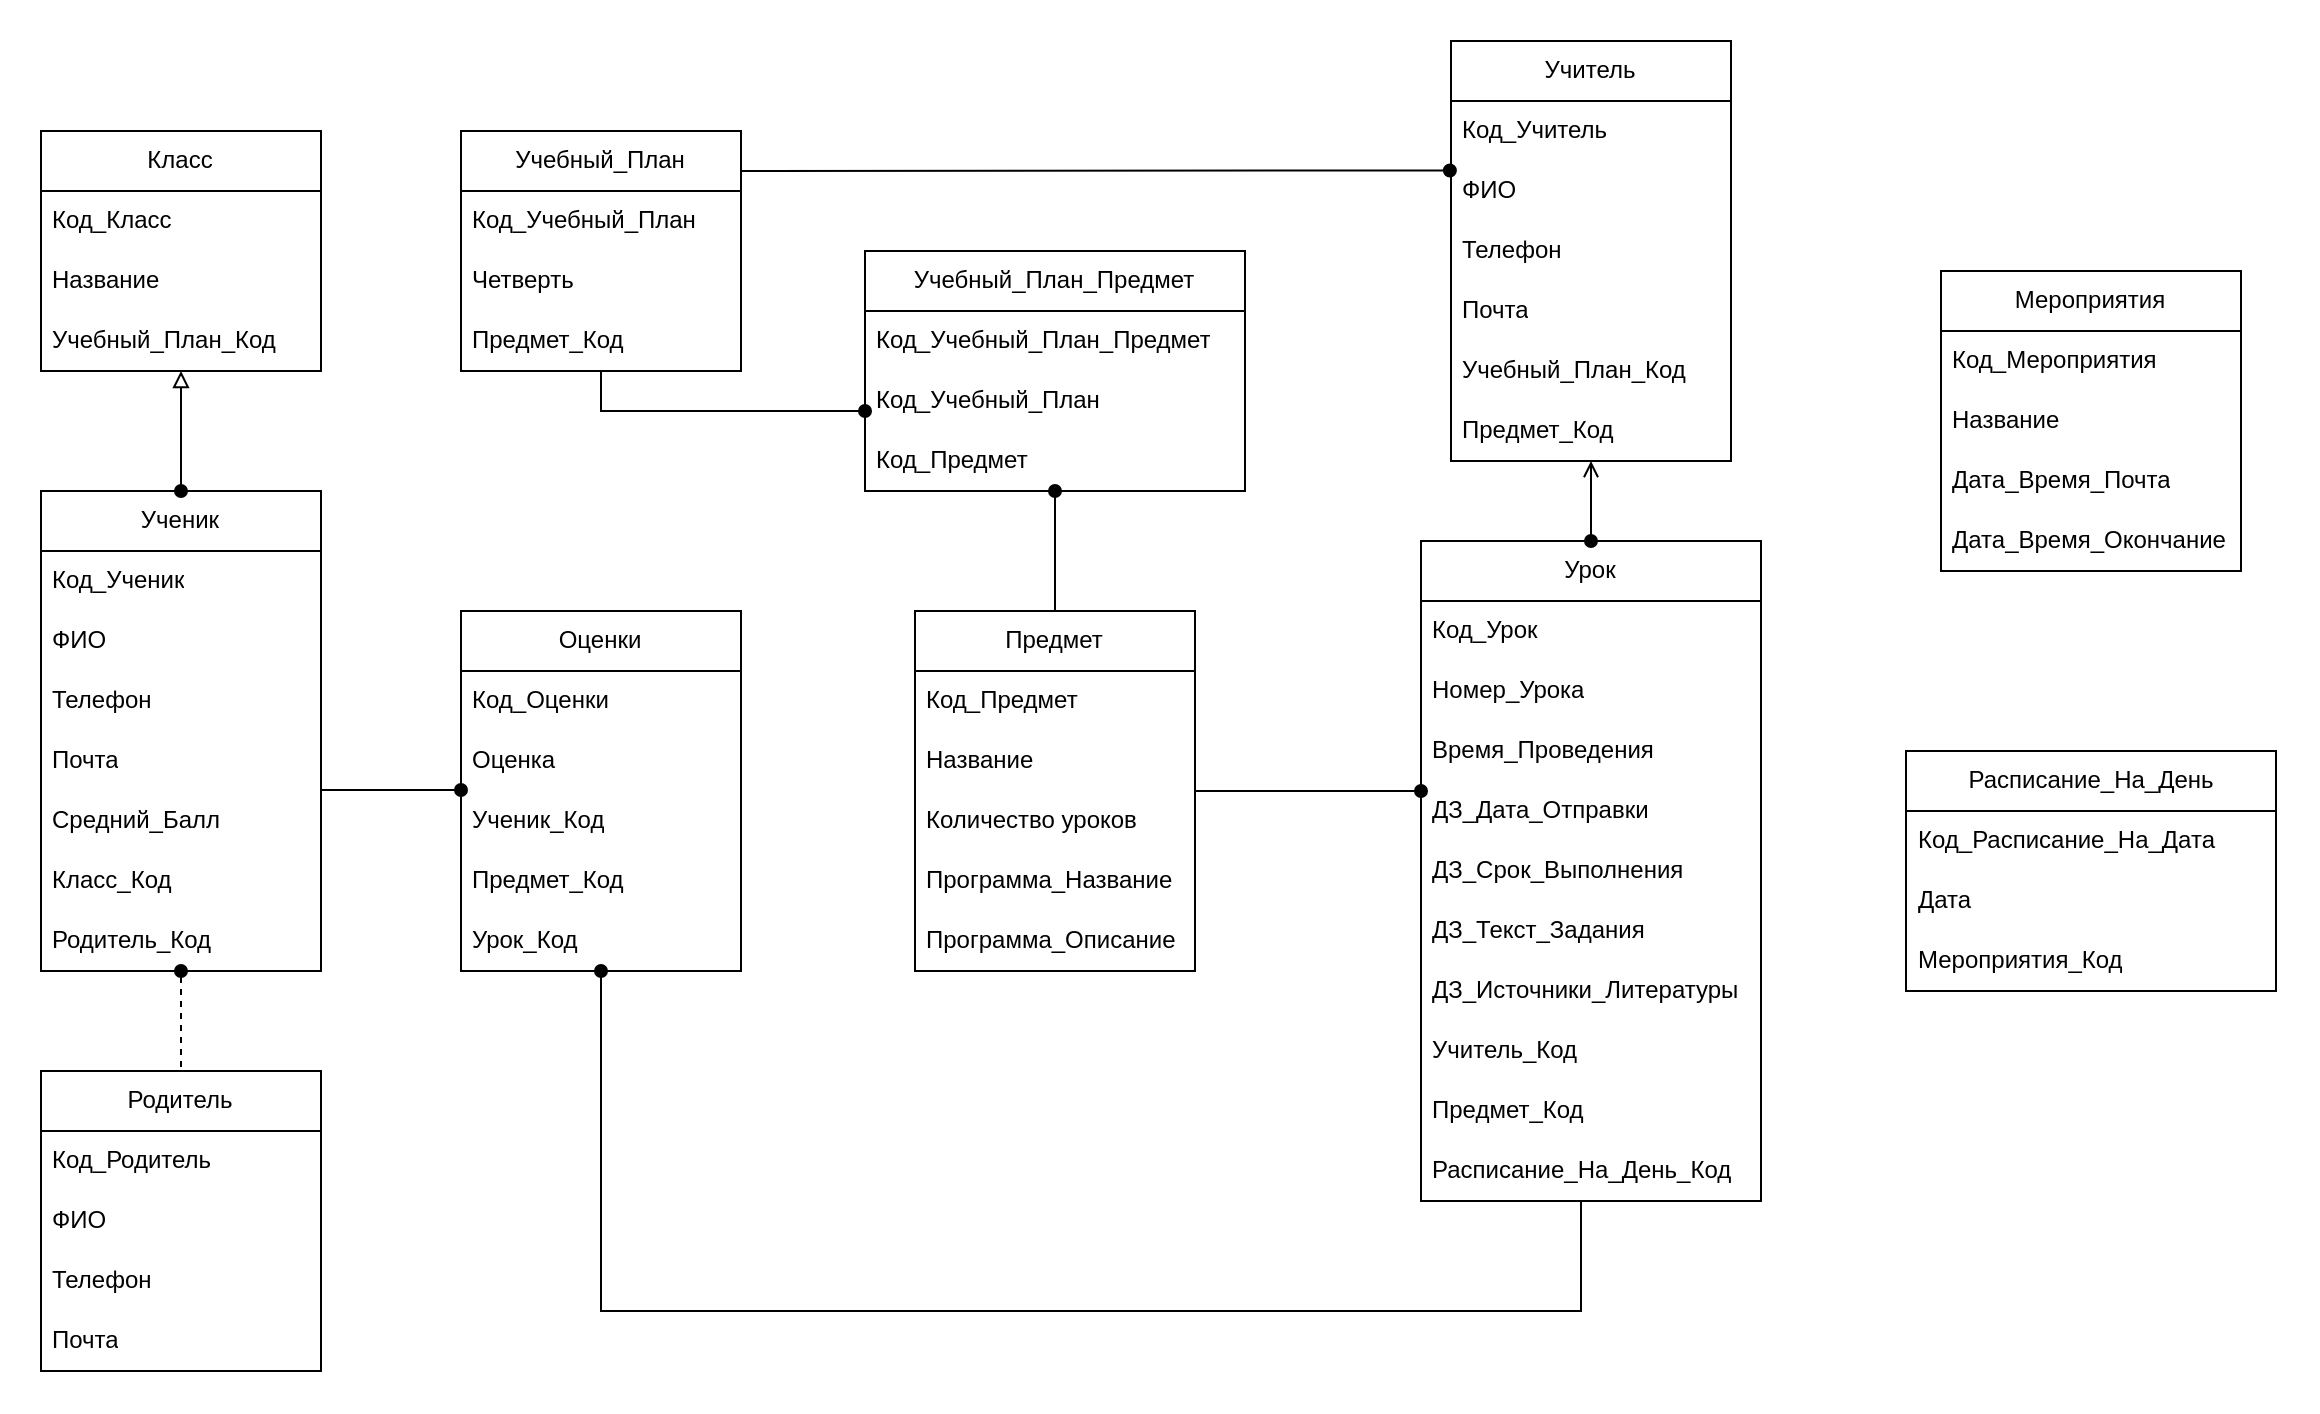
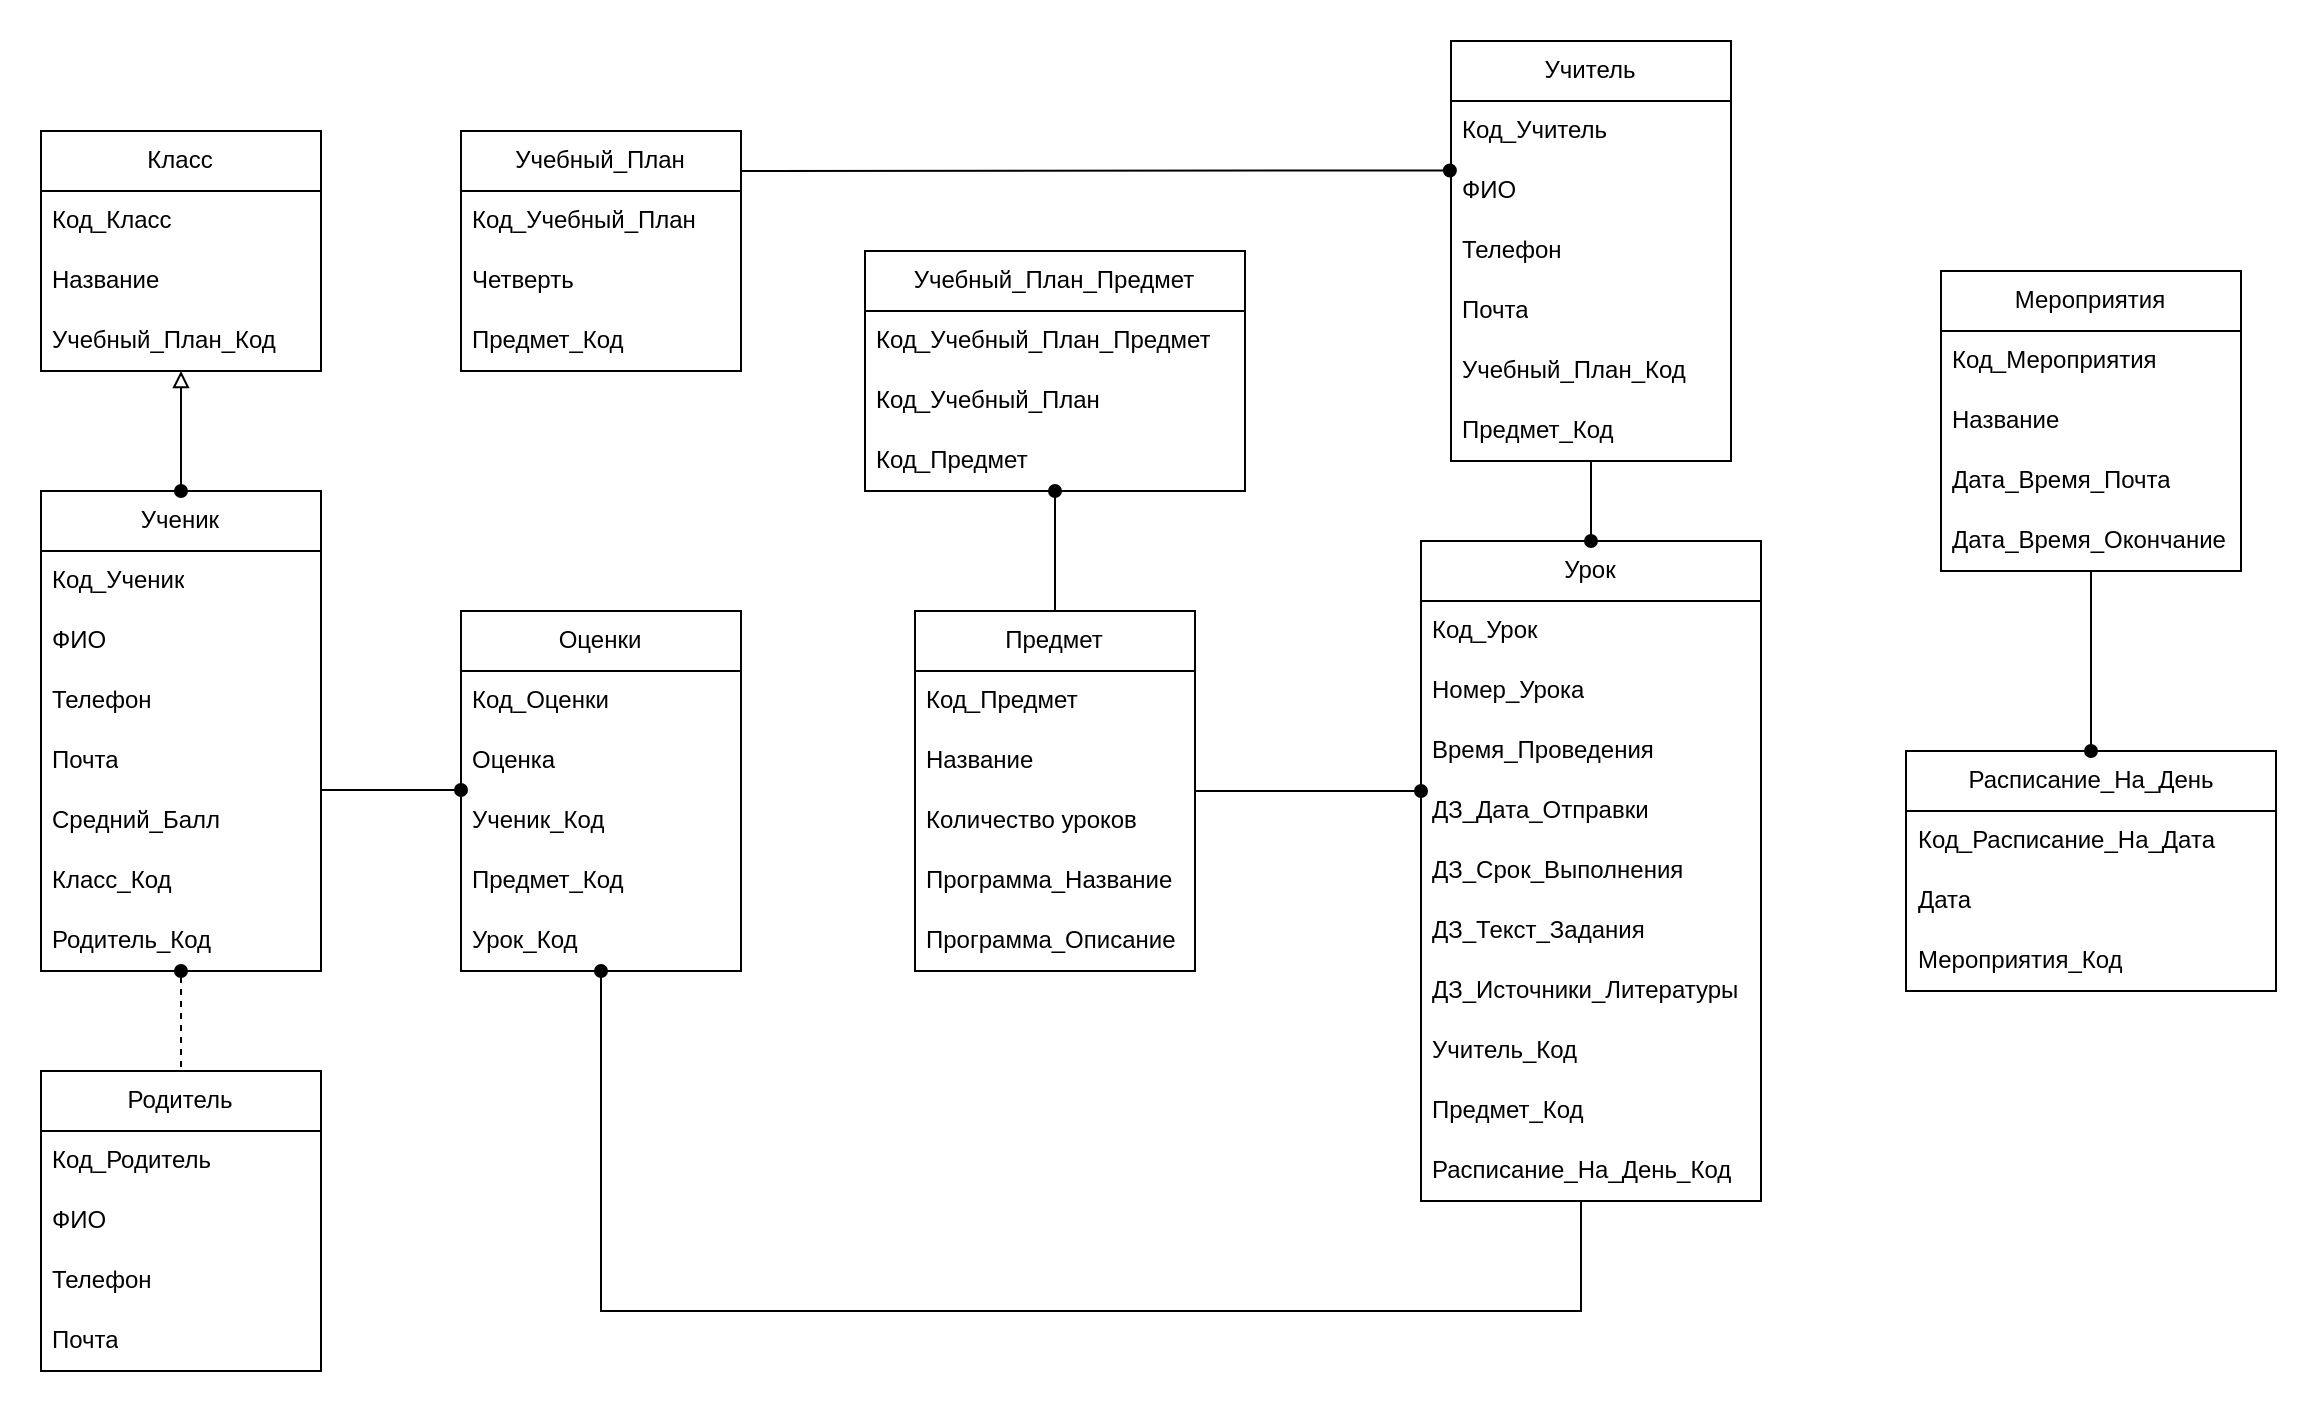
(712, 411) -> none
(1591, 469) -> (1591, 469)
none -> (2091, 660)
